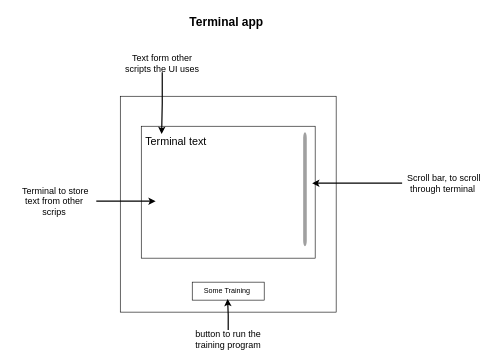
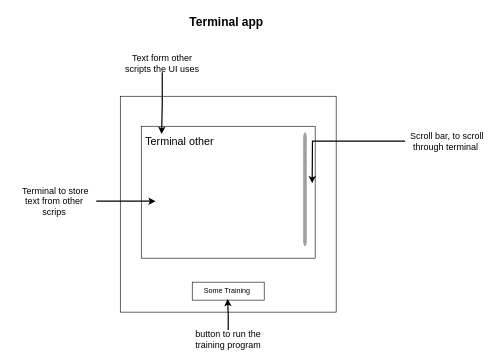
(169, 141) -> (171, 141)
(444, 183) -> (447, 141)
